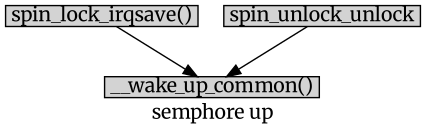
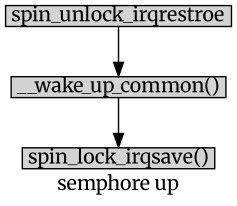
(322, 16) -> (119, 16)
(151, 48) -> (119, 116)
